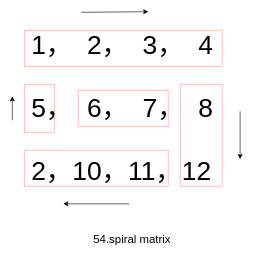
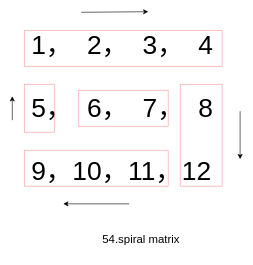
(60, 108) -> (60, 108)
(132, 240) -> (141, 240)
